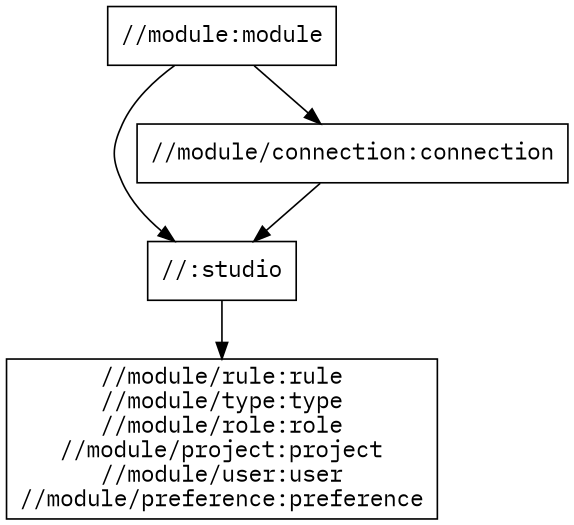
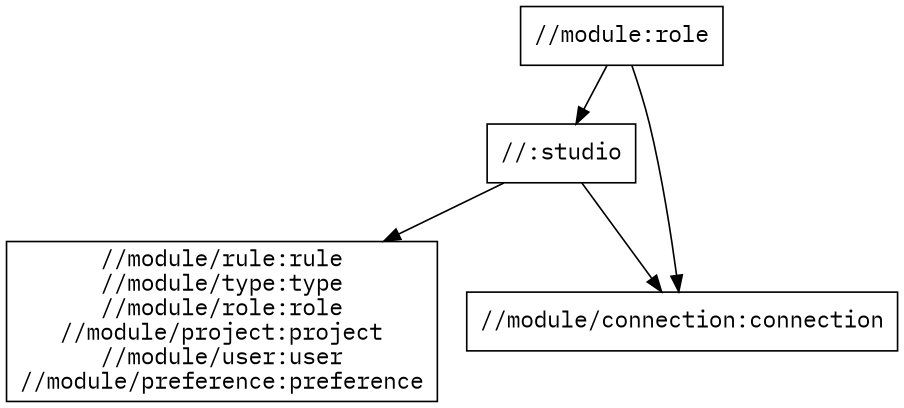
(222, 36) -> (622, 36)
(293, 207) -> (617, 230)
